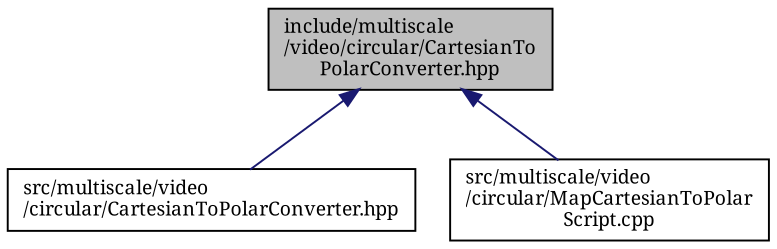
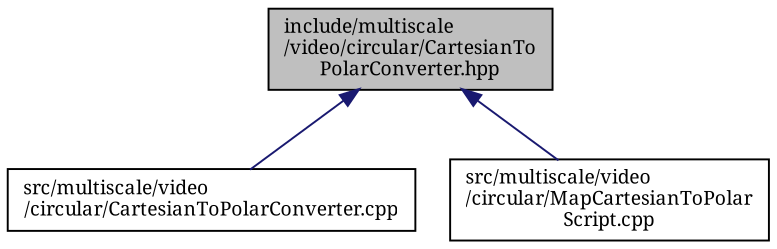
(212, 200) -> (212, 200)
